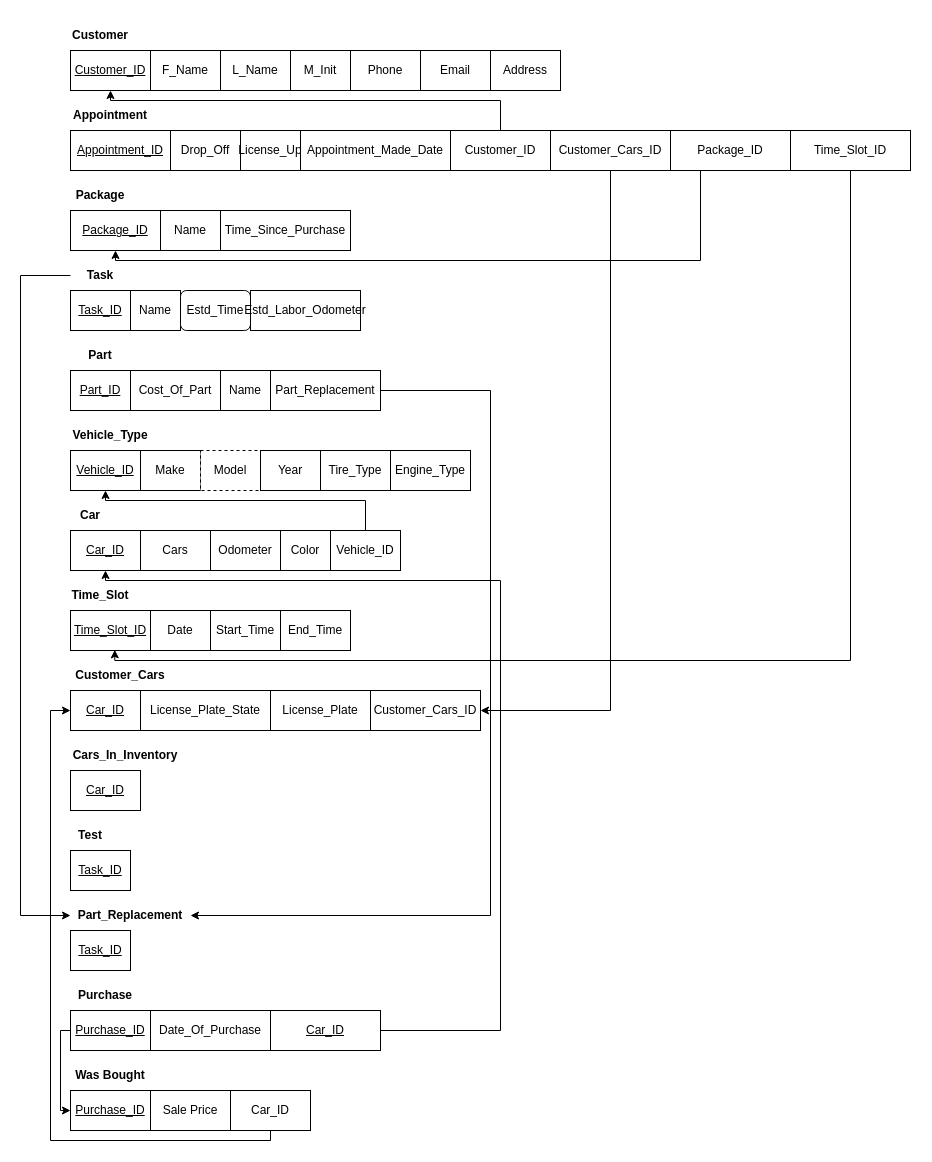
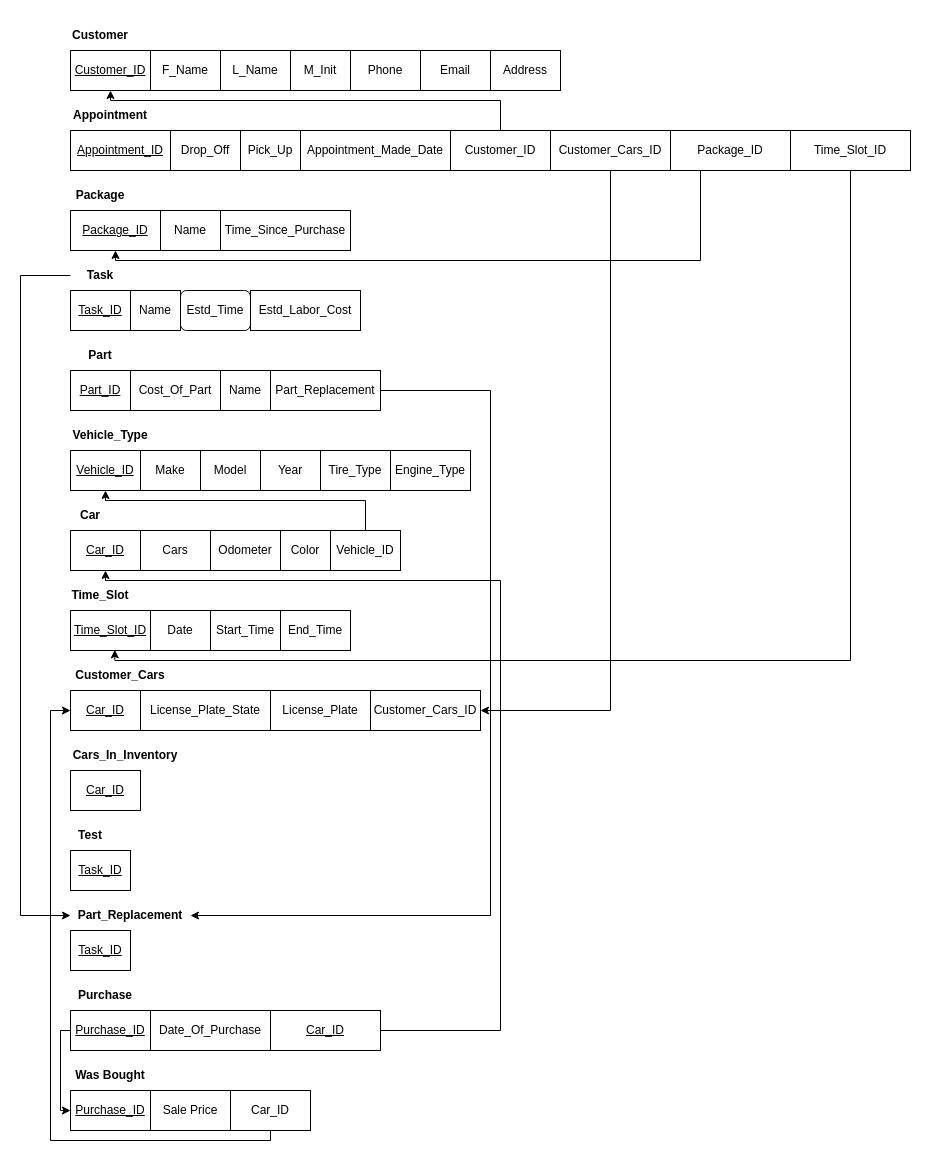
(271, 151) -> (271, 151)
(306, 311) -> (306, 311)
(231, 471) -> (231, 471)
